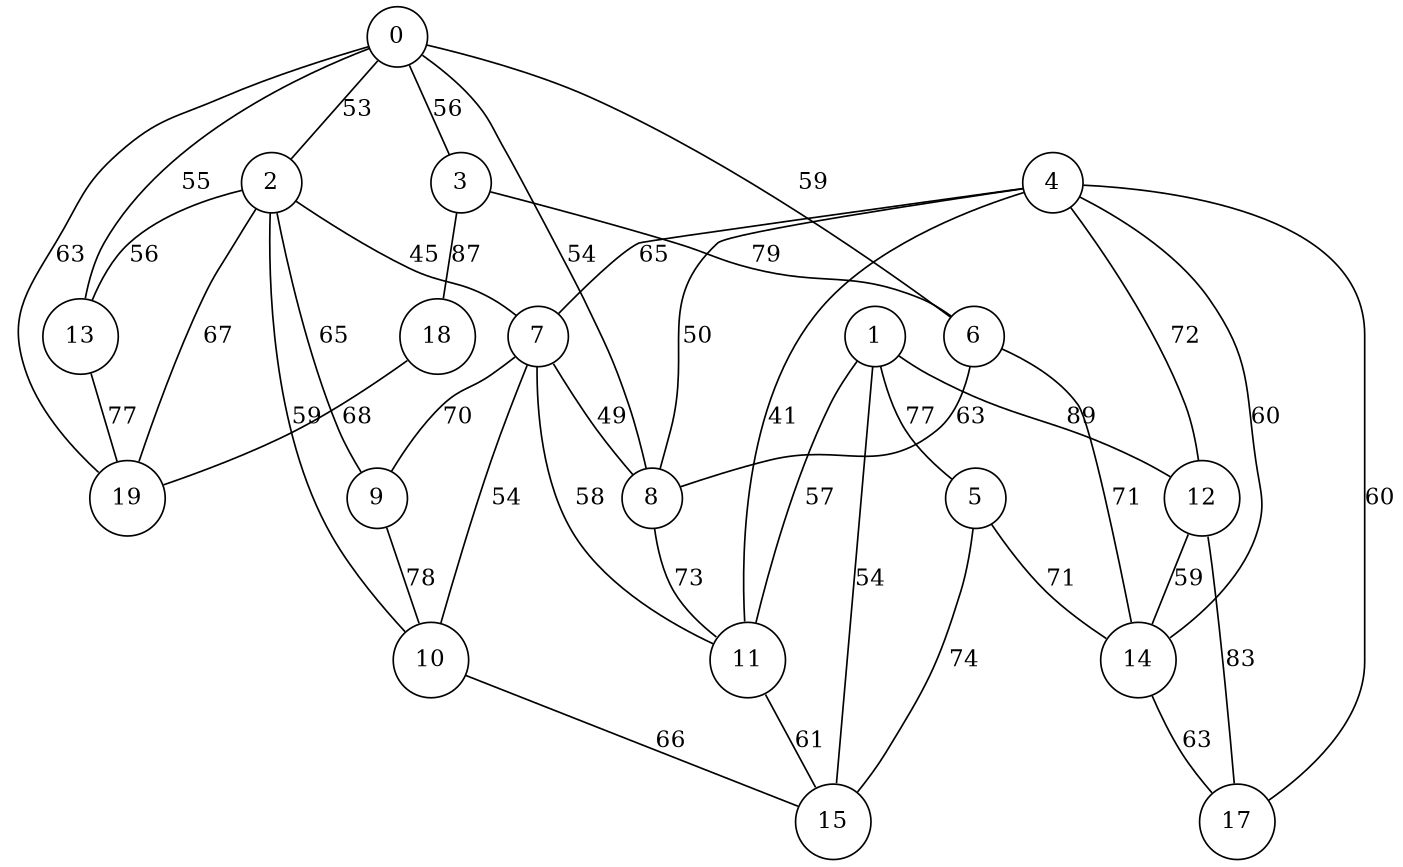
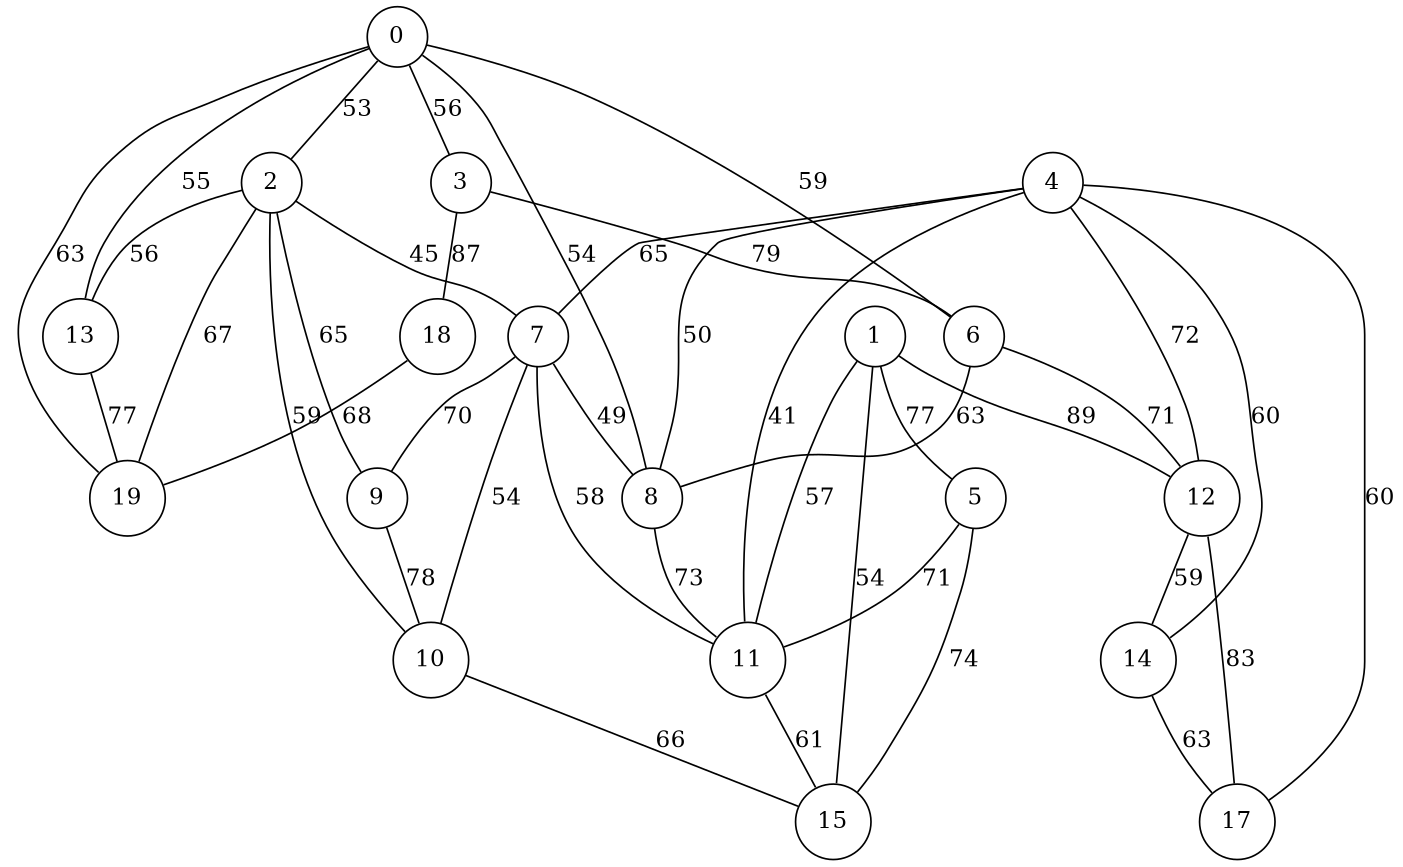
(1097, 466) -> (1101, 393)
(1042, 588) -> (882, 601)
